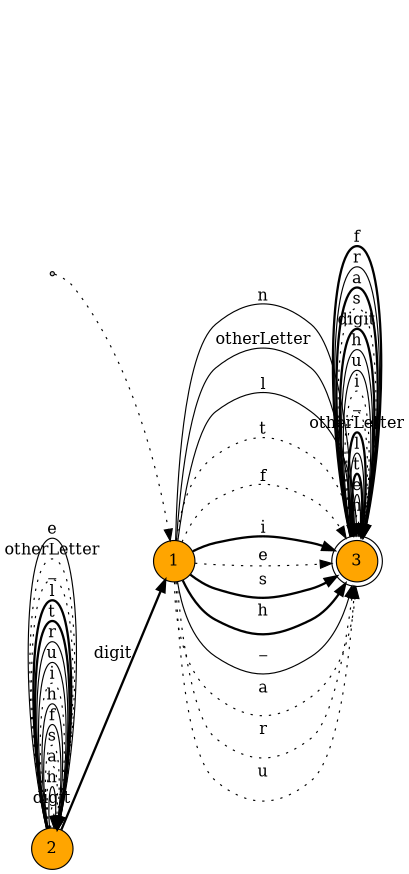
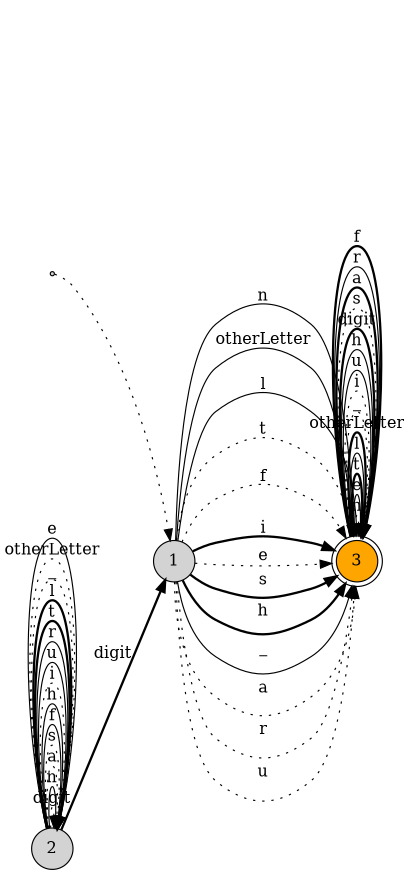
(174, 561) -> (174, 561)
(52, 849) -> (52, 849)
